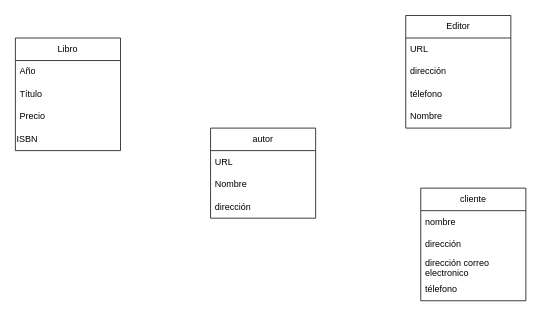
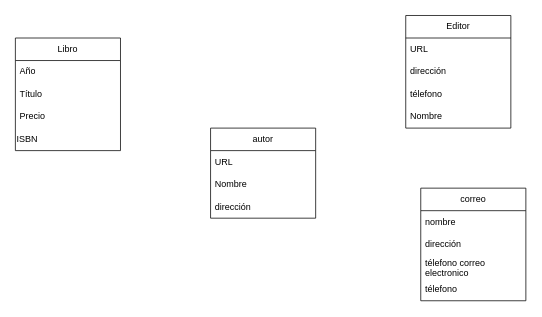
(473, 199) -> (473, 199)
(474, 267) -> (474, 267)
